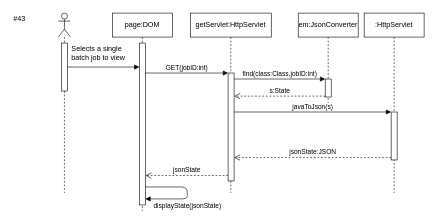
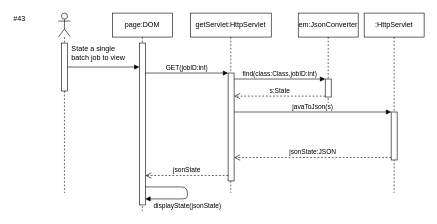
(102, 53) -> (102, 53)
